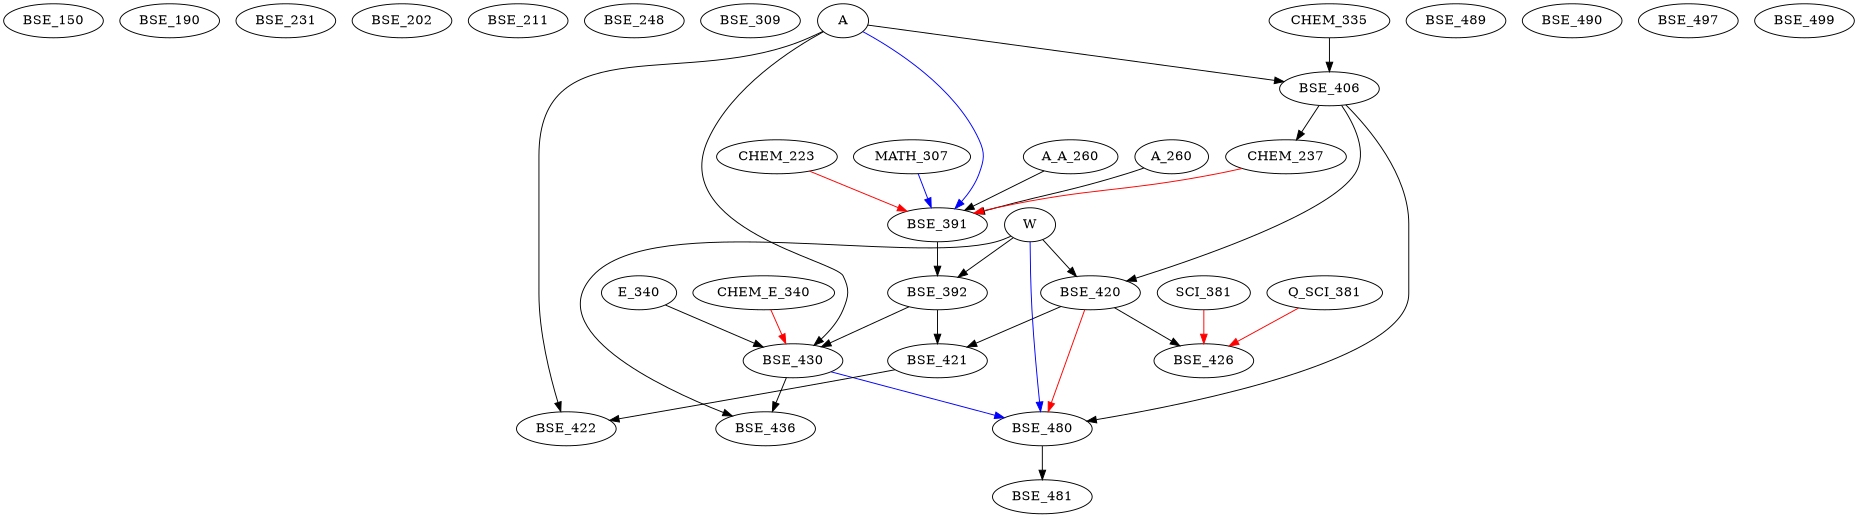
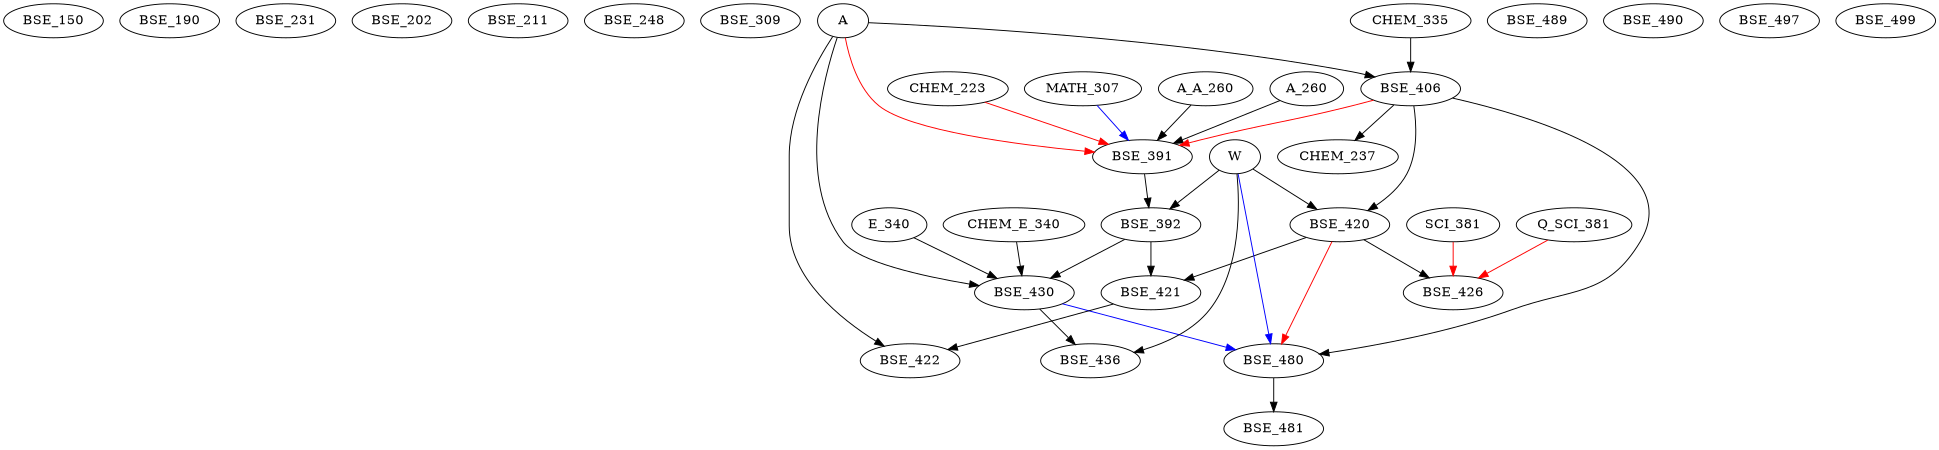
(953, 101) -> (942, 130)
(1113, 189) -> (1281, 122)
(776, 322) -> (1018, 254)
